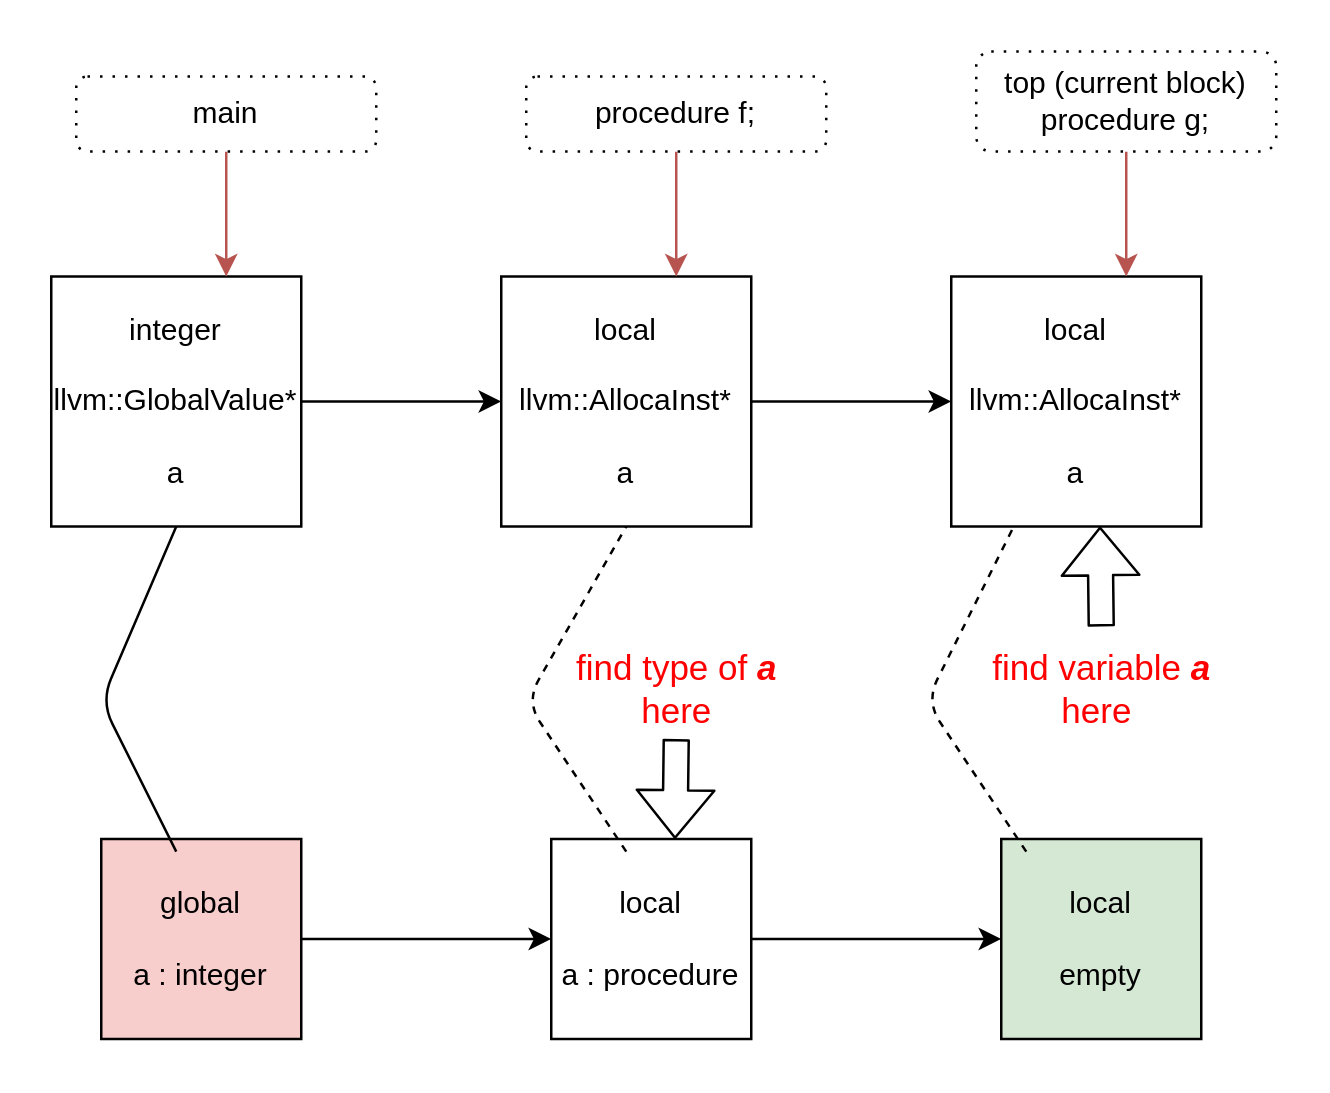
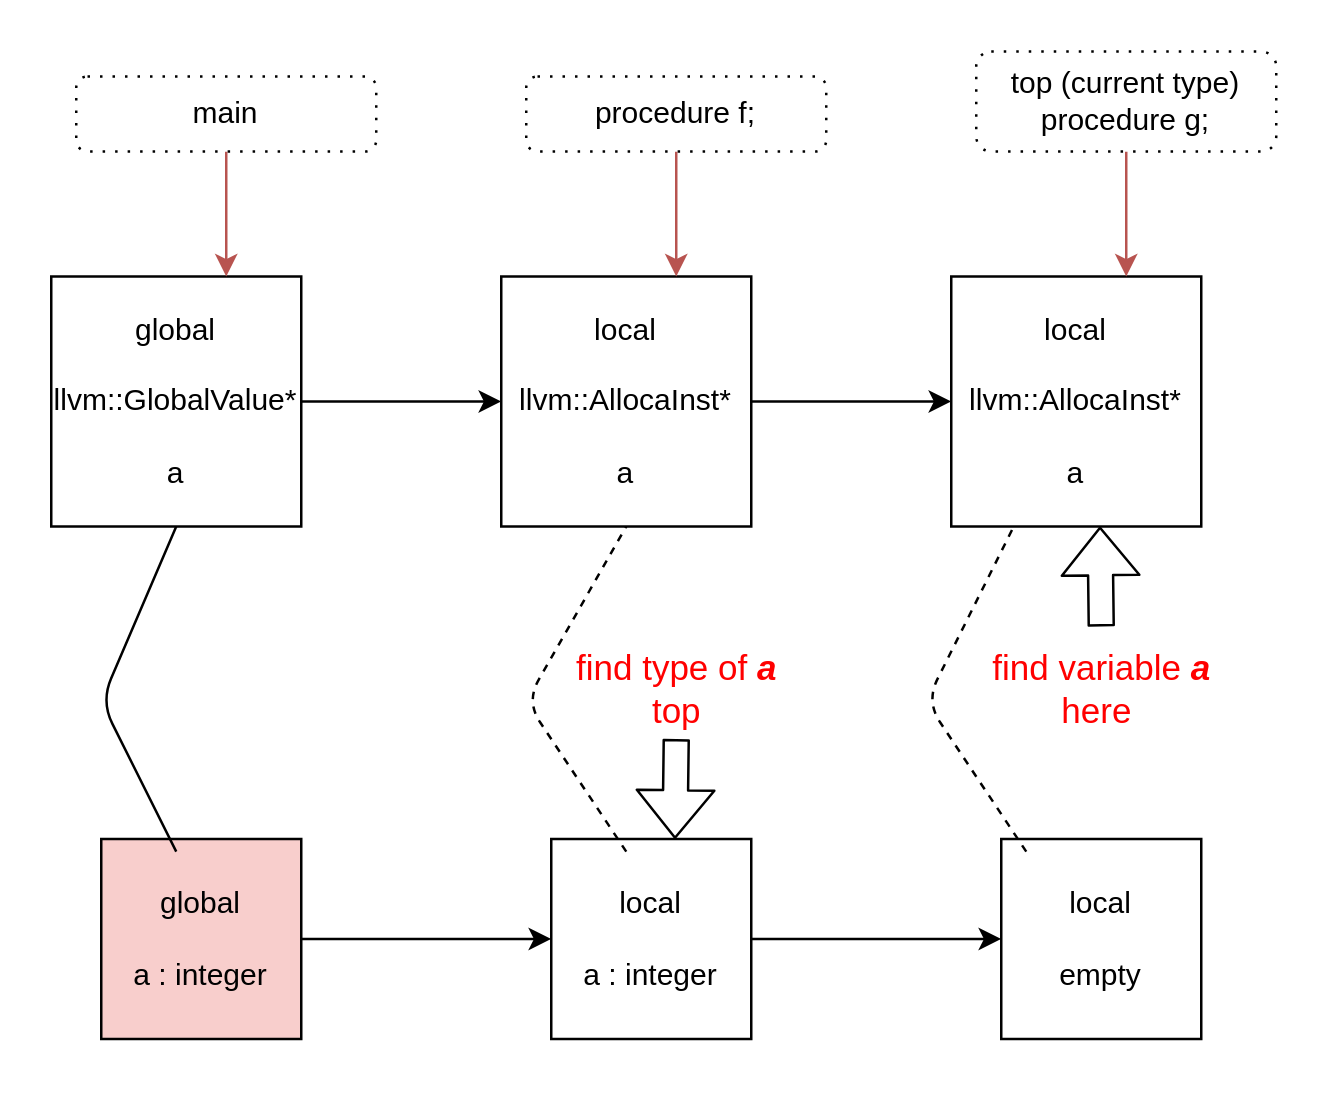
(1126, 101) -> (1126, 101)
(176, 401) -> (176, 401)
(678, 689) -> (678, 689)
(651, 939) -> (651, 939)
(1101, 939) -> (1101, 939)
